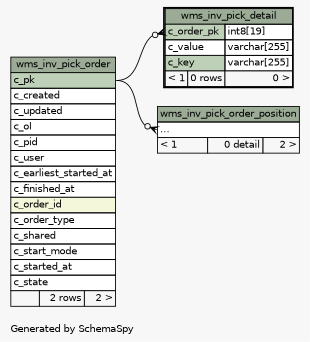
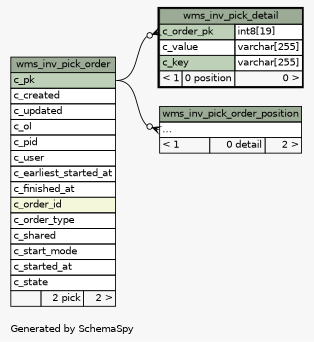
(206, 78) -> (209, 78)
(66, 298) -> (67, 298)
